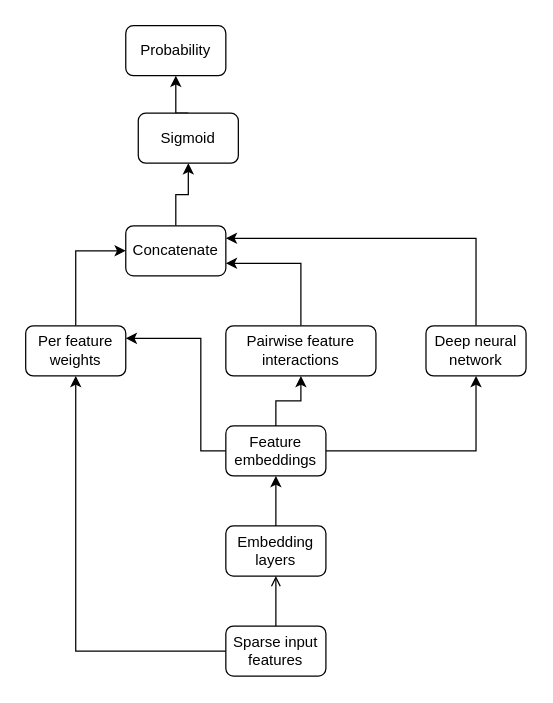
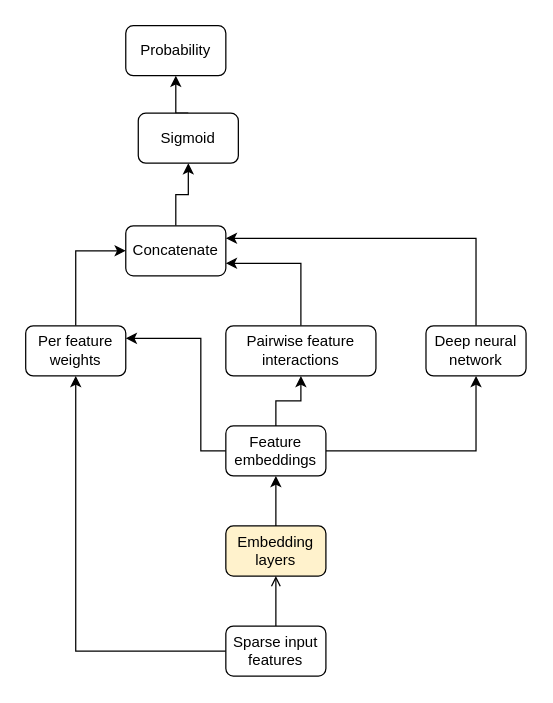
(276, 551) -> (276, 551)
